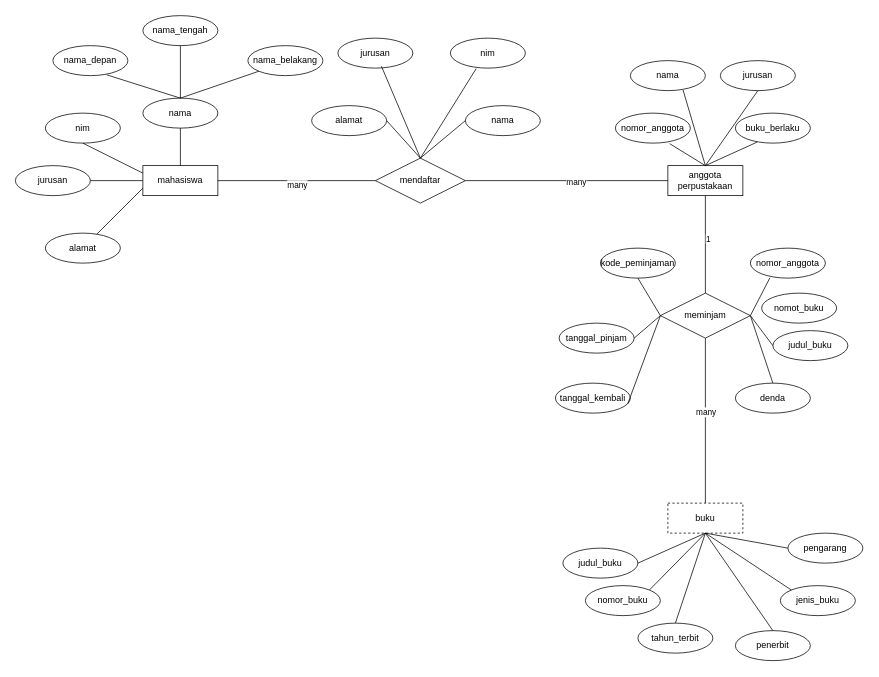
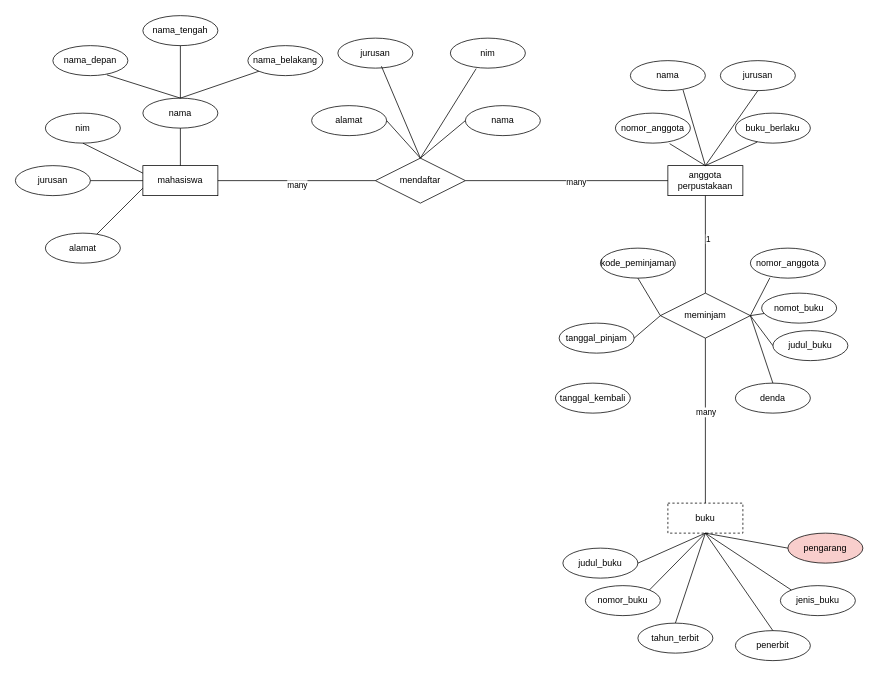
none -> (759, 314)
(644, 361) -> none
(825, 548) -> (825, 548)
